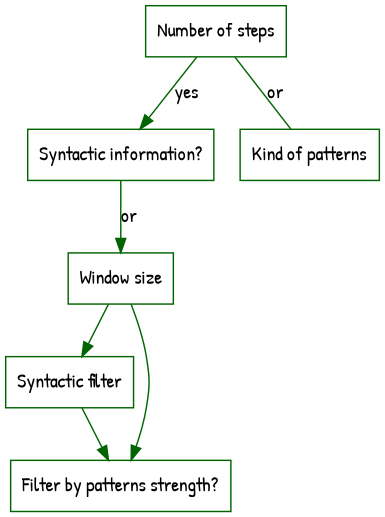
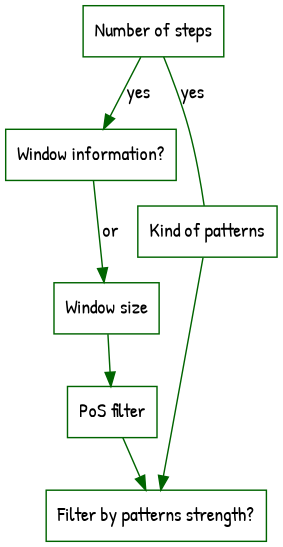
(276, 93) -> (193, 93)
(121, 155) -> (91, 155)
(149, 375) -> (183, 367)
(70, 382) -> (112, 412)
